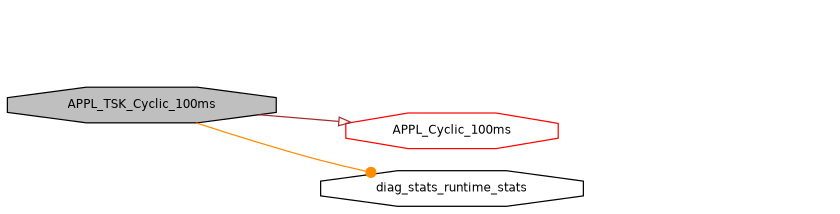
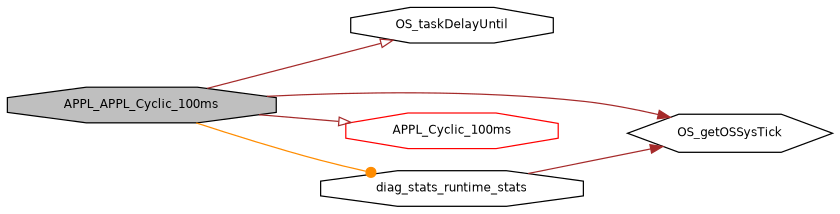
none -> (452, 25)
(142, 105) -> (142, 105)
none -> (730, 133)
